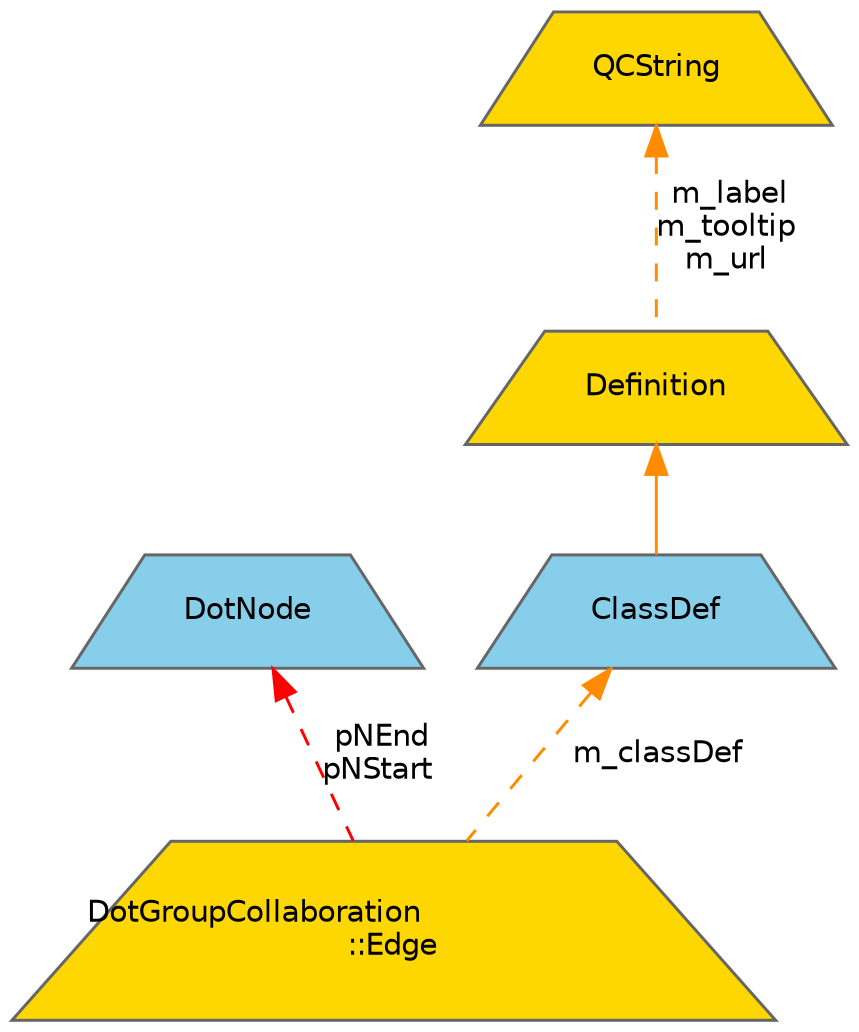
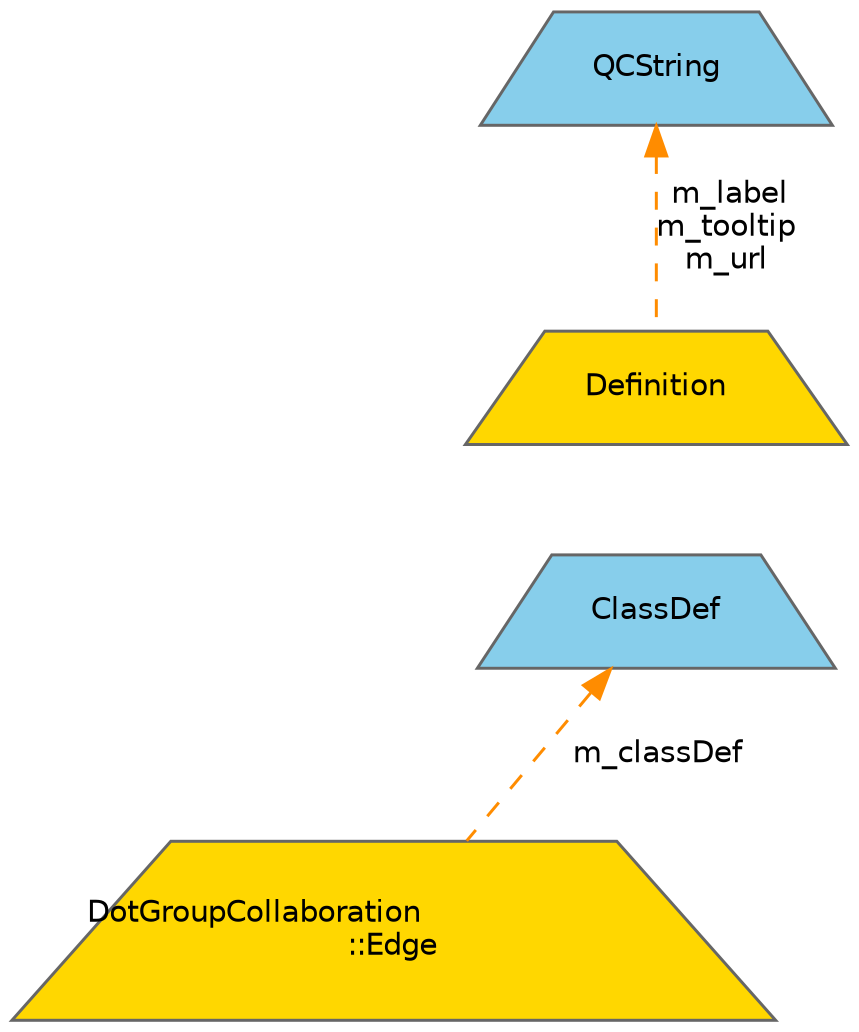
(656, 69) -> (656, 69)
(656, 515) -> none
(248, 612) -> none
